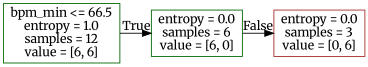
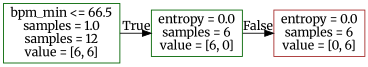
(62, 33) -> (62, 33)
(319, 33) -> (319, 33)
